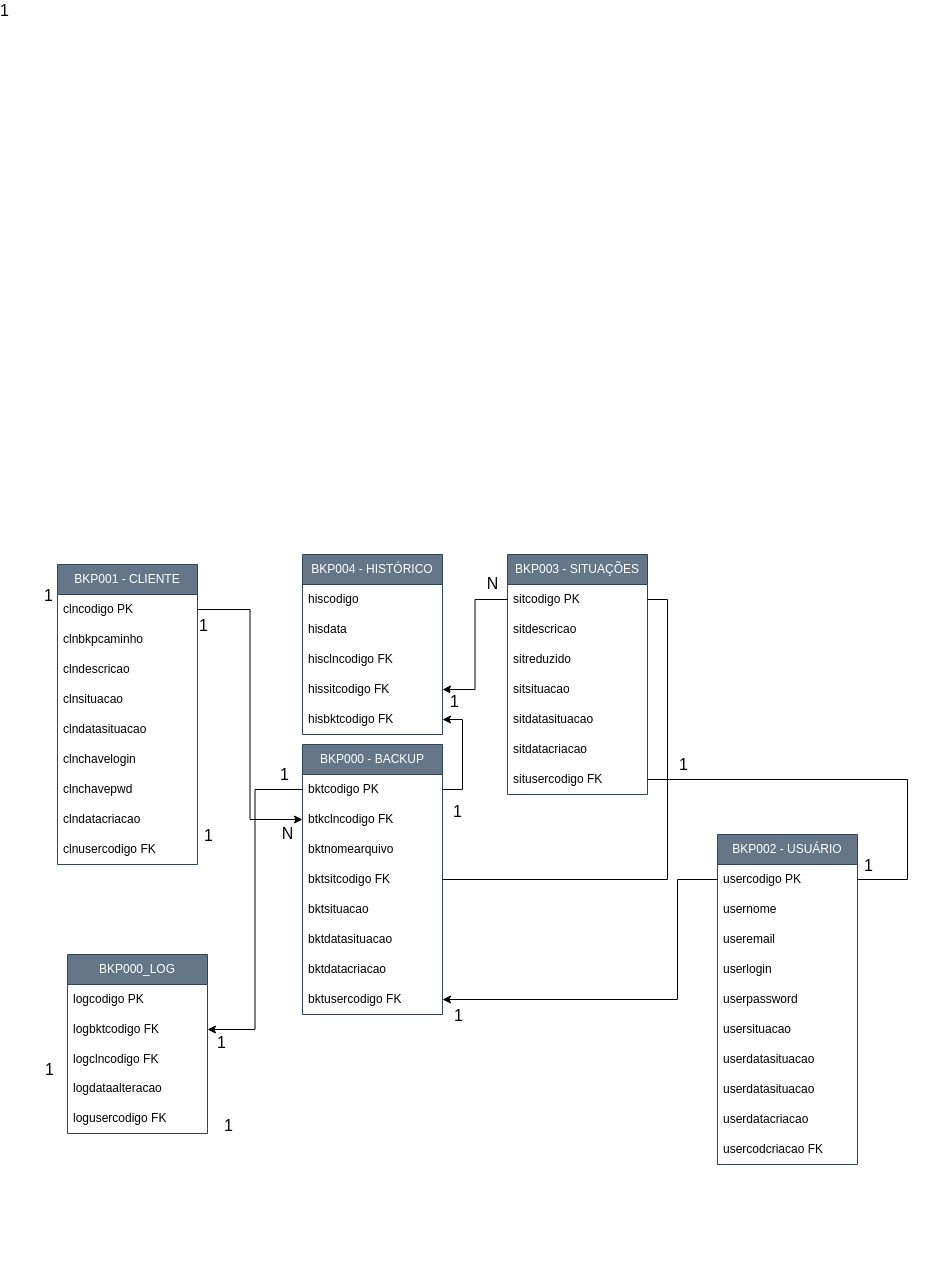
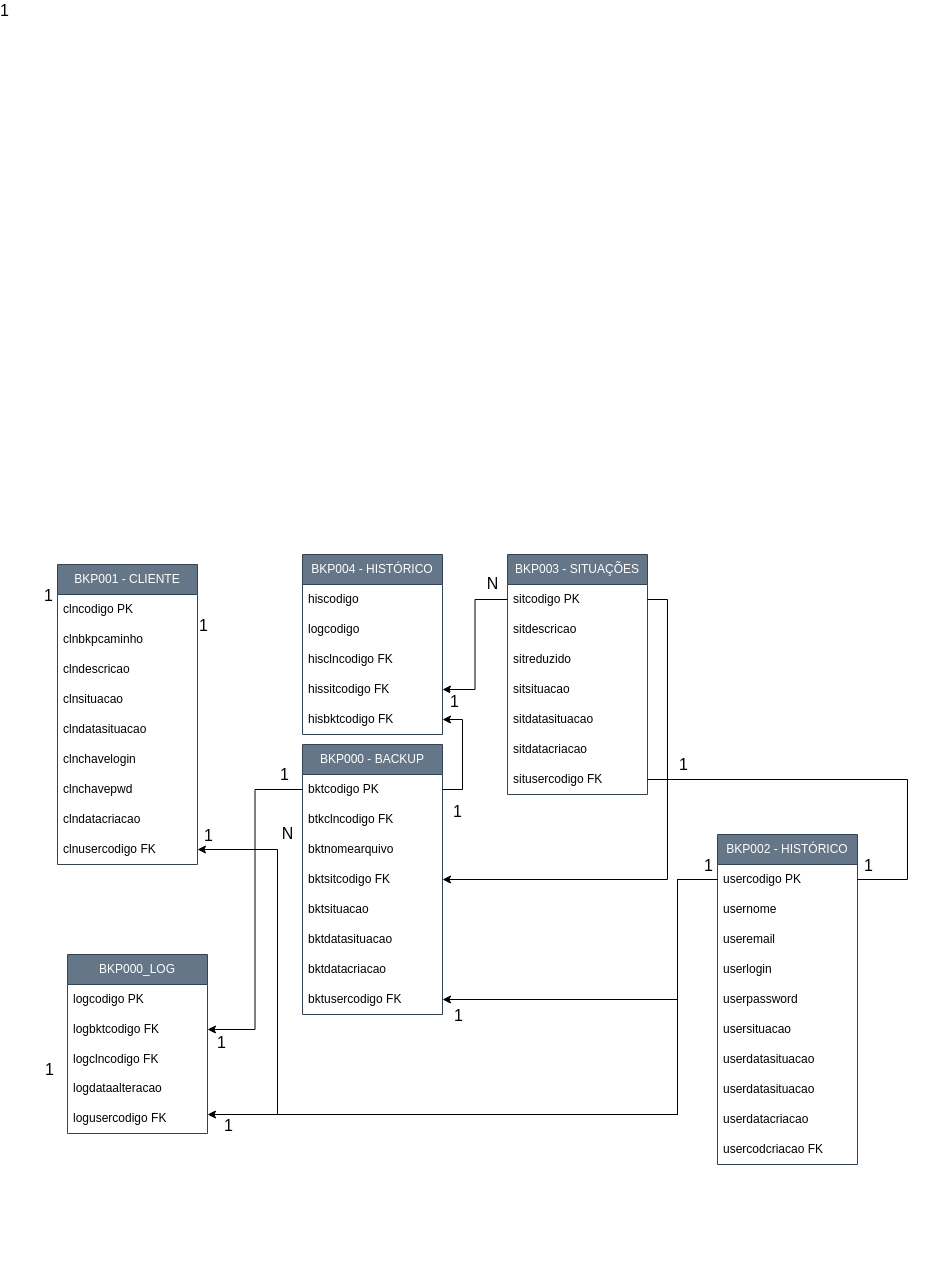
(330, 630) -> (336, 630)
(250, 712) -> none
(788, 850) -> (788, 850)
(449, 880) -> (451, 880)
none -> (278, 945)
none -> (245, 1115)
